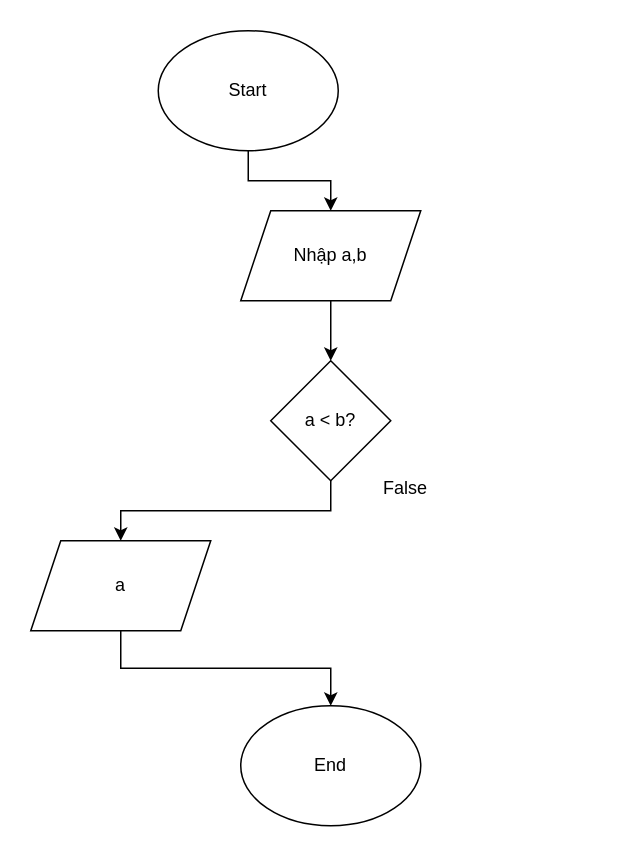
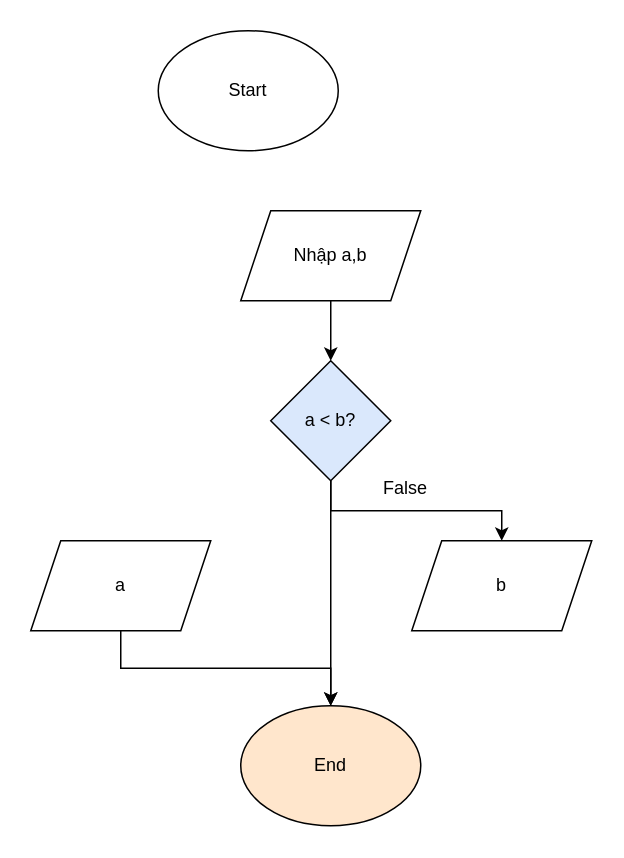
(284, 181) -> none
(331, 421) -> (331, 421)
(215, 511) -> (331, 590)
none -> (427, 511)
none -> (502, 586)
(331, 766) -> (331, 766)
